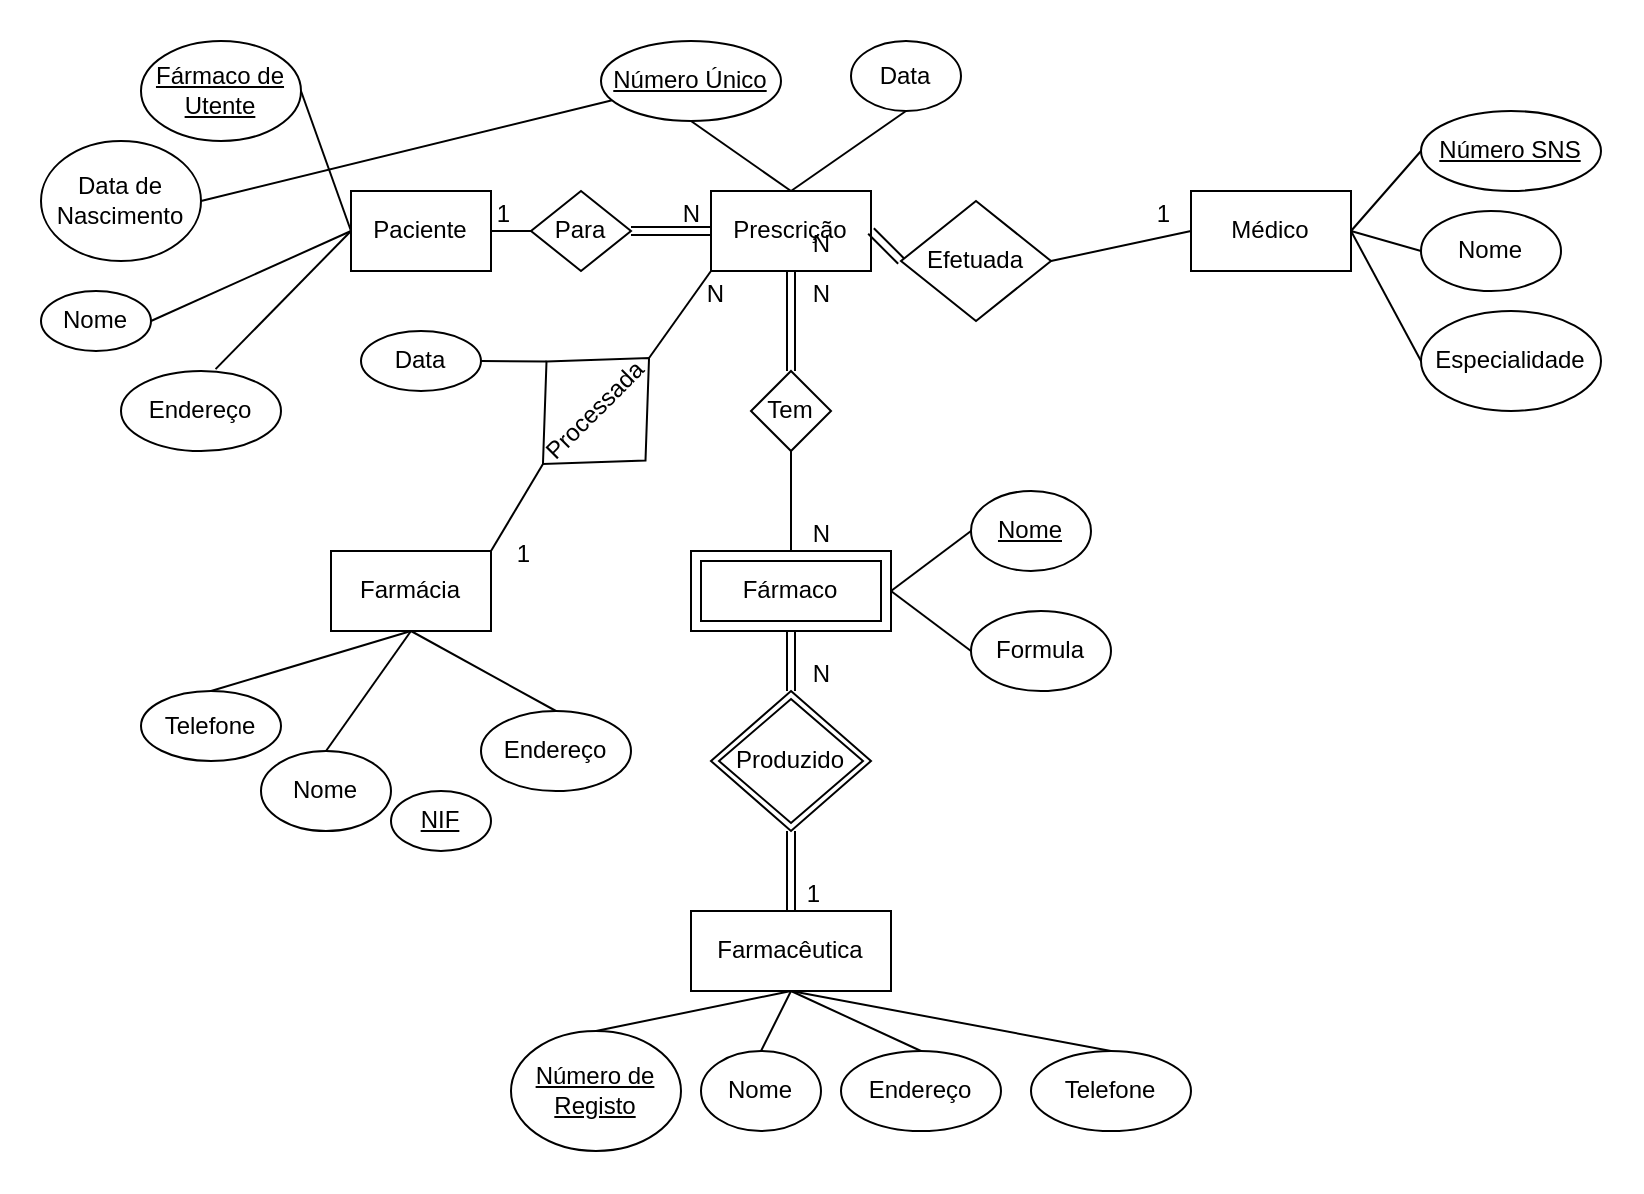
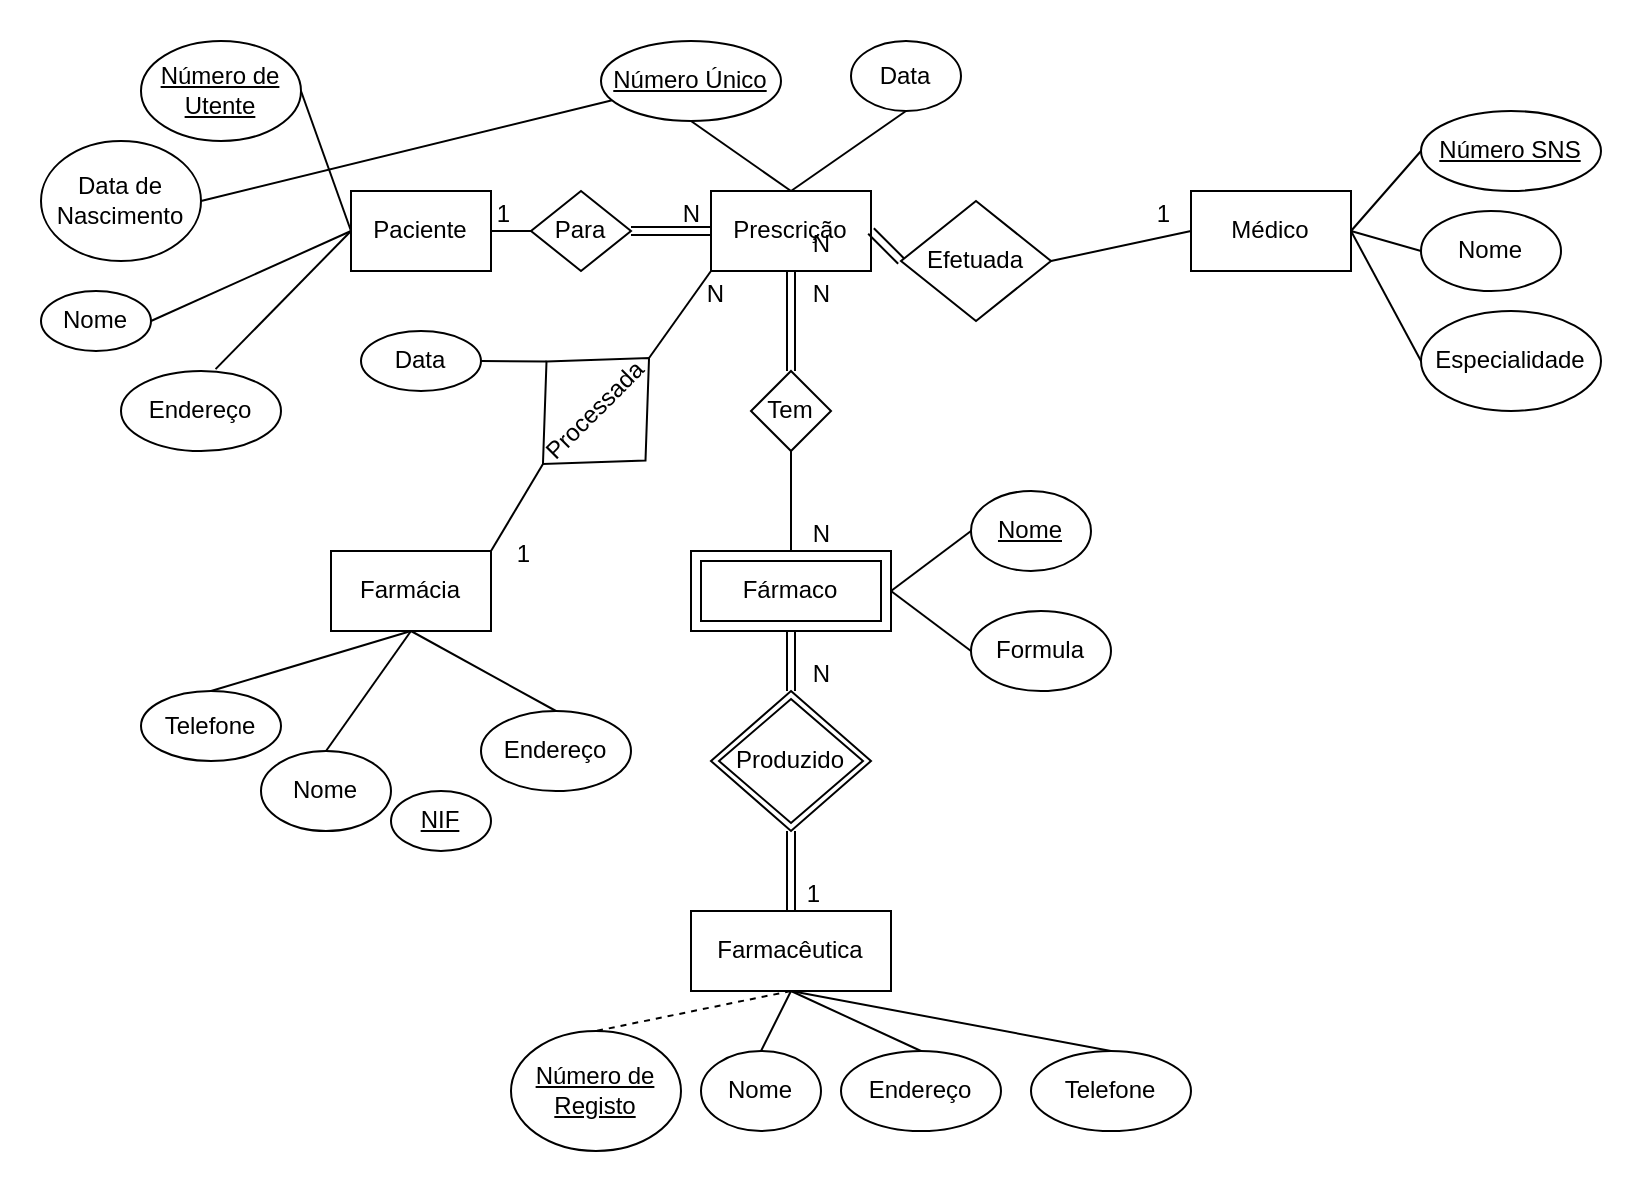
(221, 91) -> (221, 91)
(695, 1011) -> (695, 1011)
